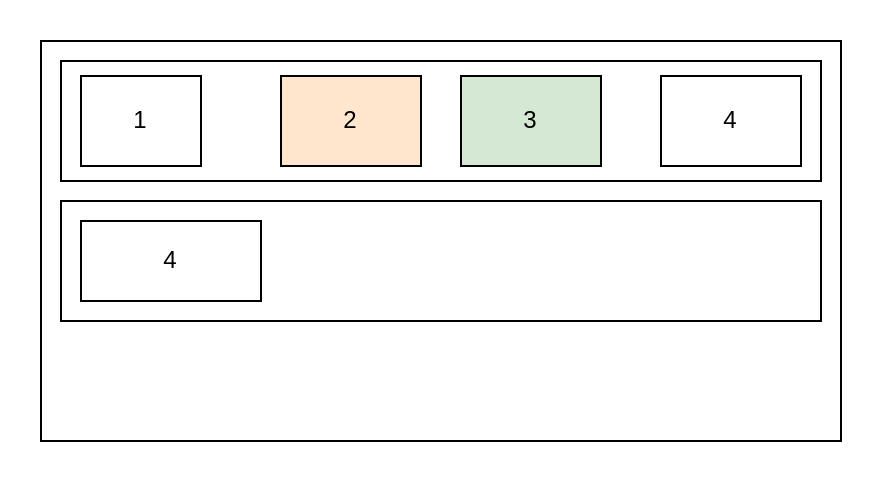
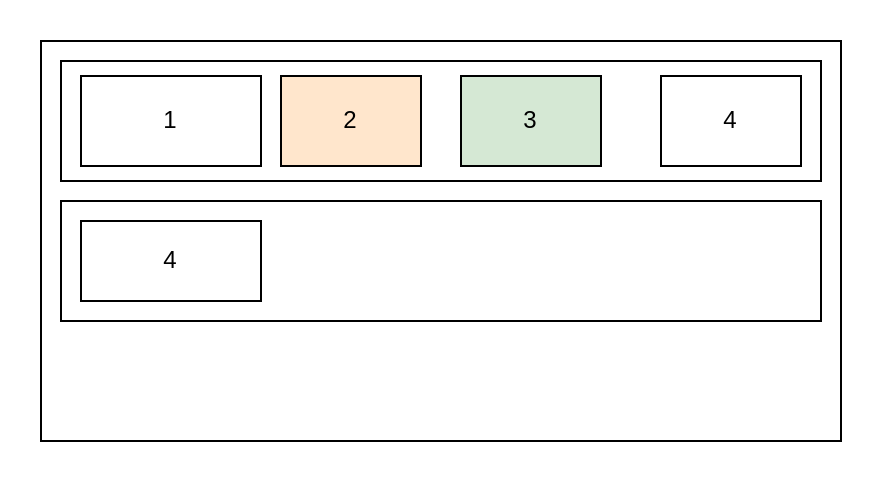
(141, 121) -> (171, 121)
